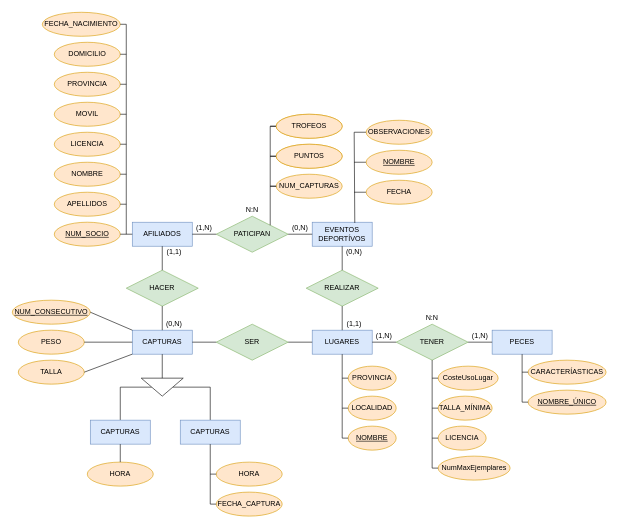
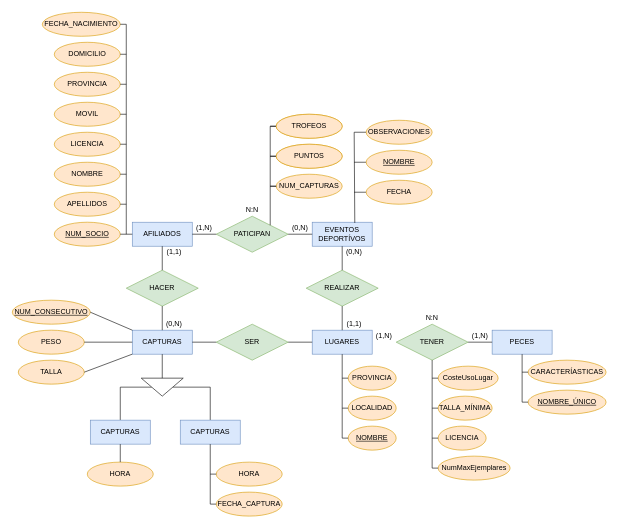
(384, 342) -> none
